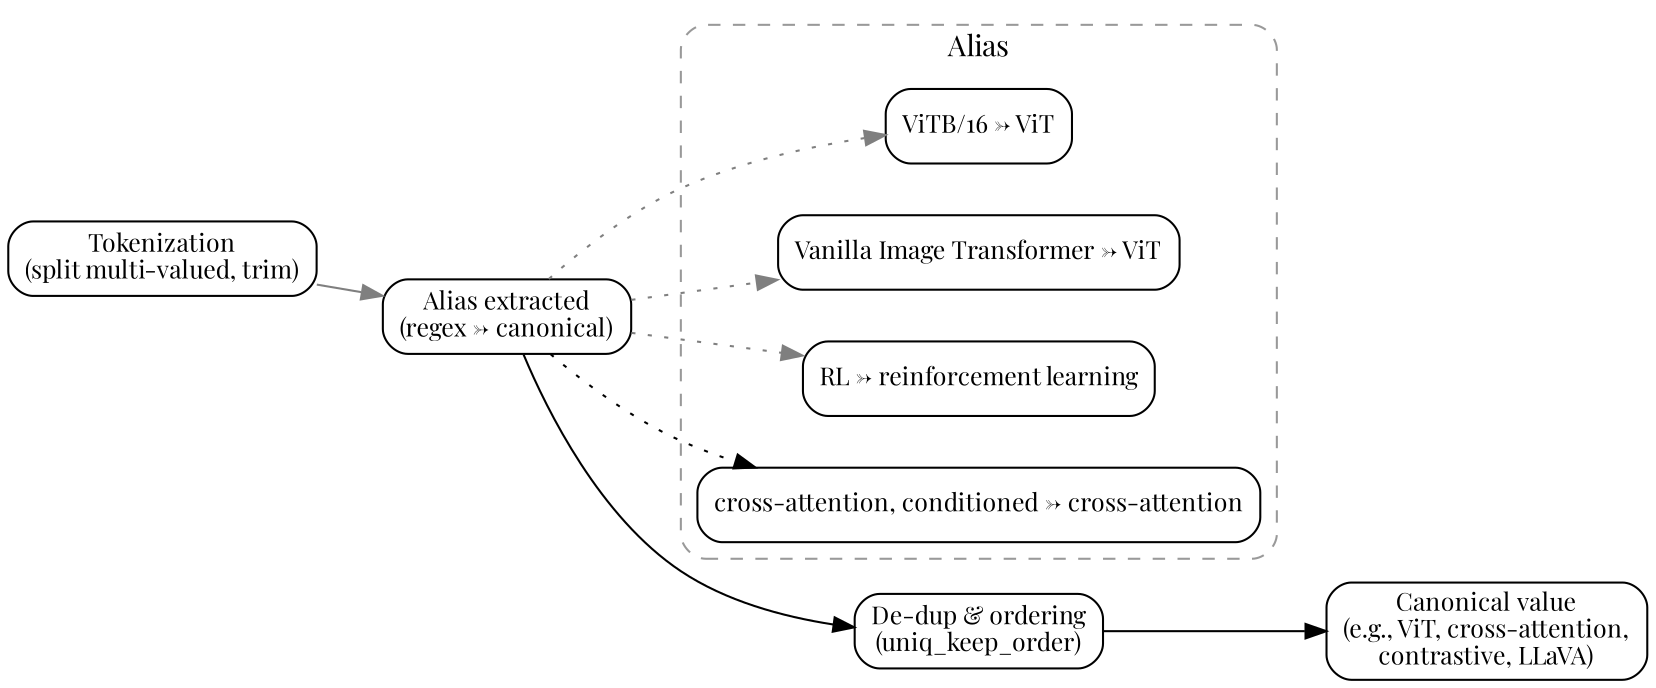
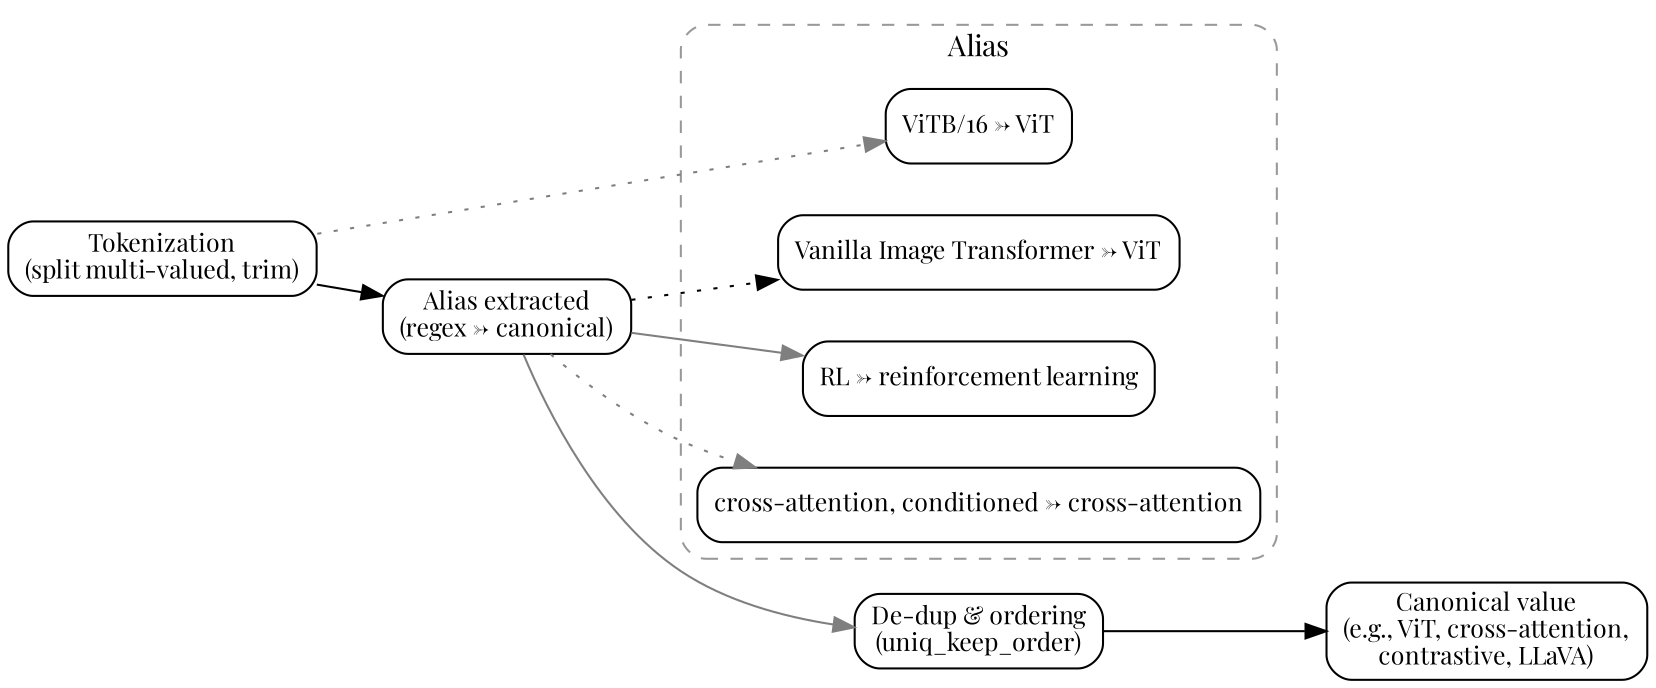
(695, 182) -> (591, 189)
(339, 288) -> (339, 288)
(694, 291) -> (694, 291)
(706, 343) -> (706, 343)
(637, 417) -> (637, 417)
(639, 536) -> (639, 536)
